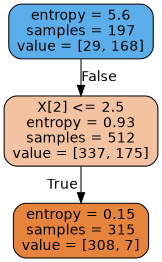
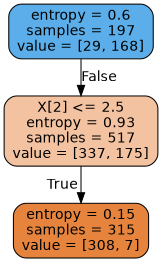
(81, 31) -> (81, 31)
(81, 131) -> (81, 131)
